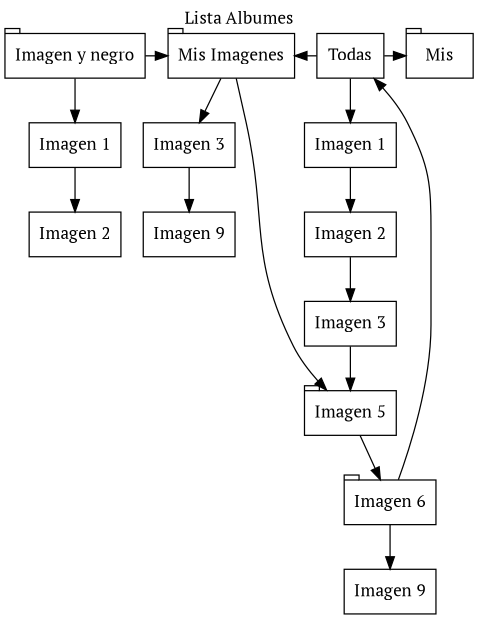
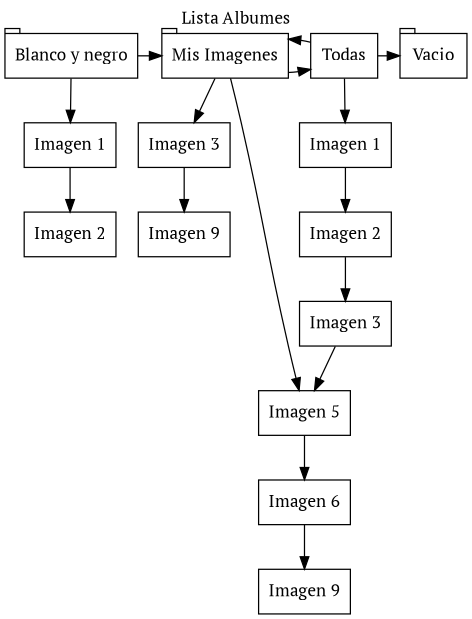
(75, 56) -> (71, 56)
(440, 56) -> (433, 56)
(431, 280) -> (293, 72)
(350, 413) -> (304, 413)
(390, 502) -> (304, 502)
